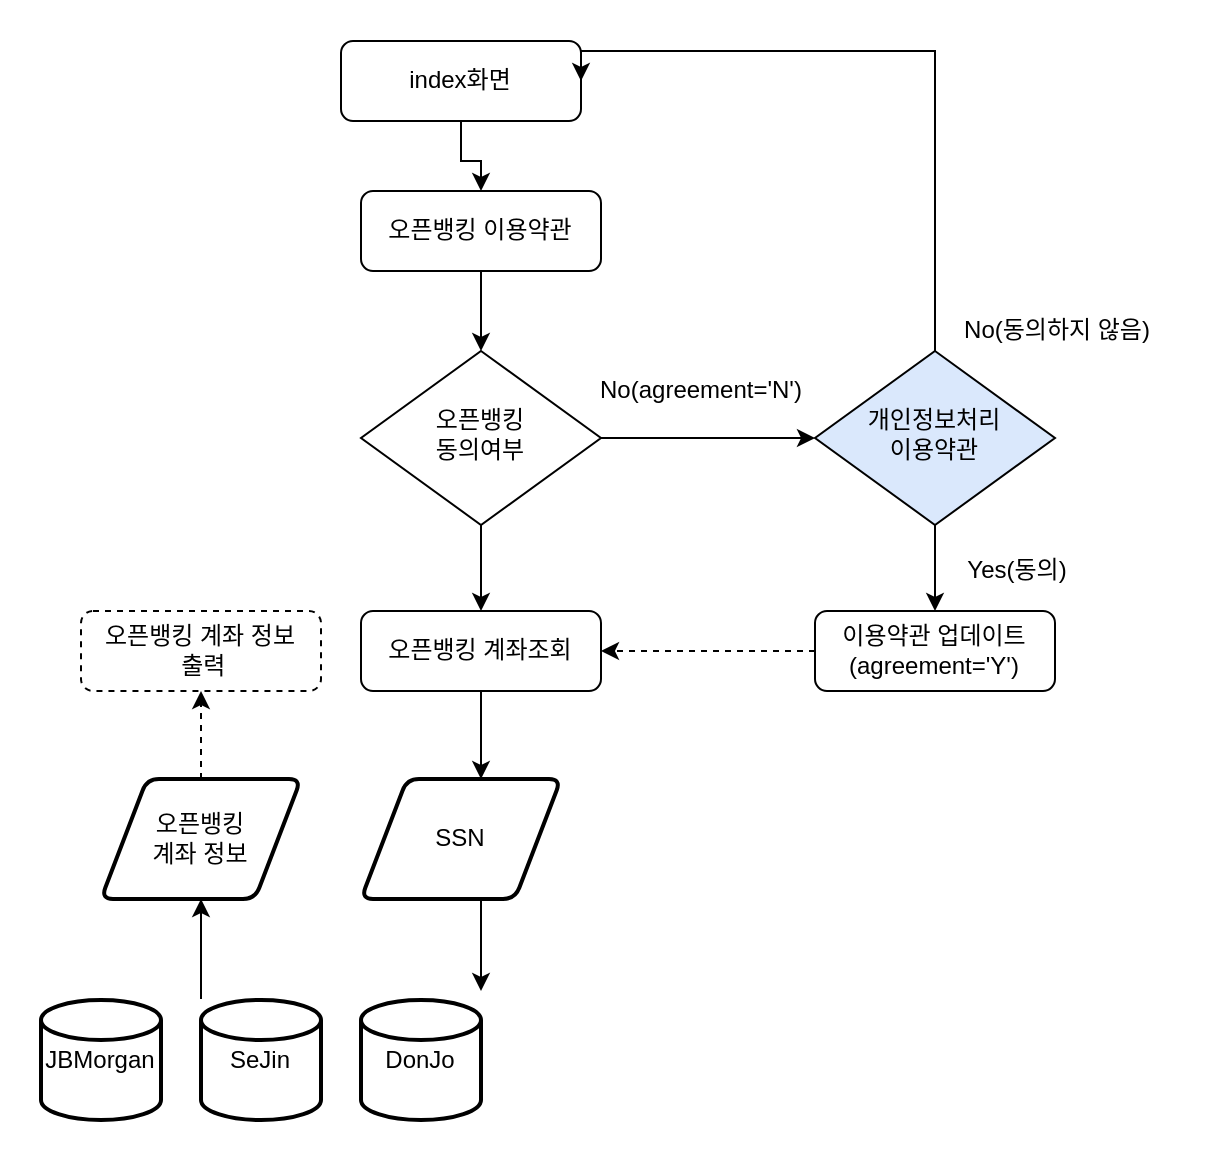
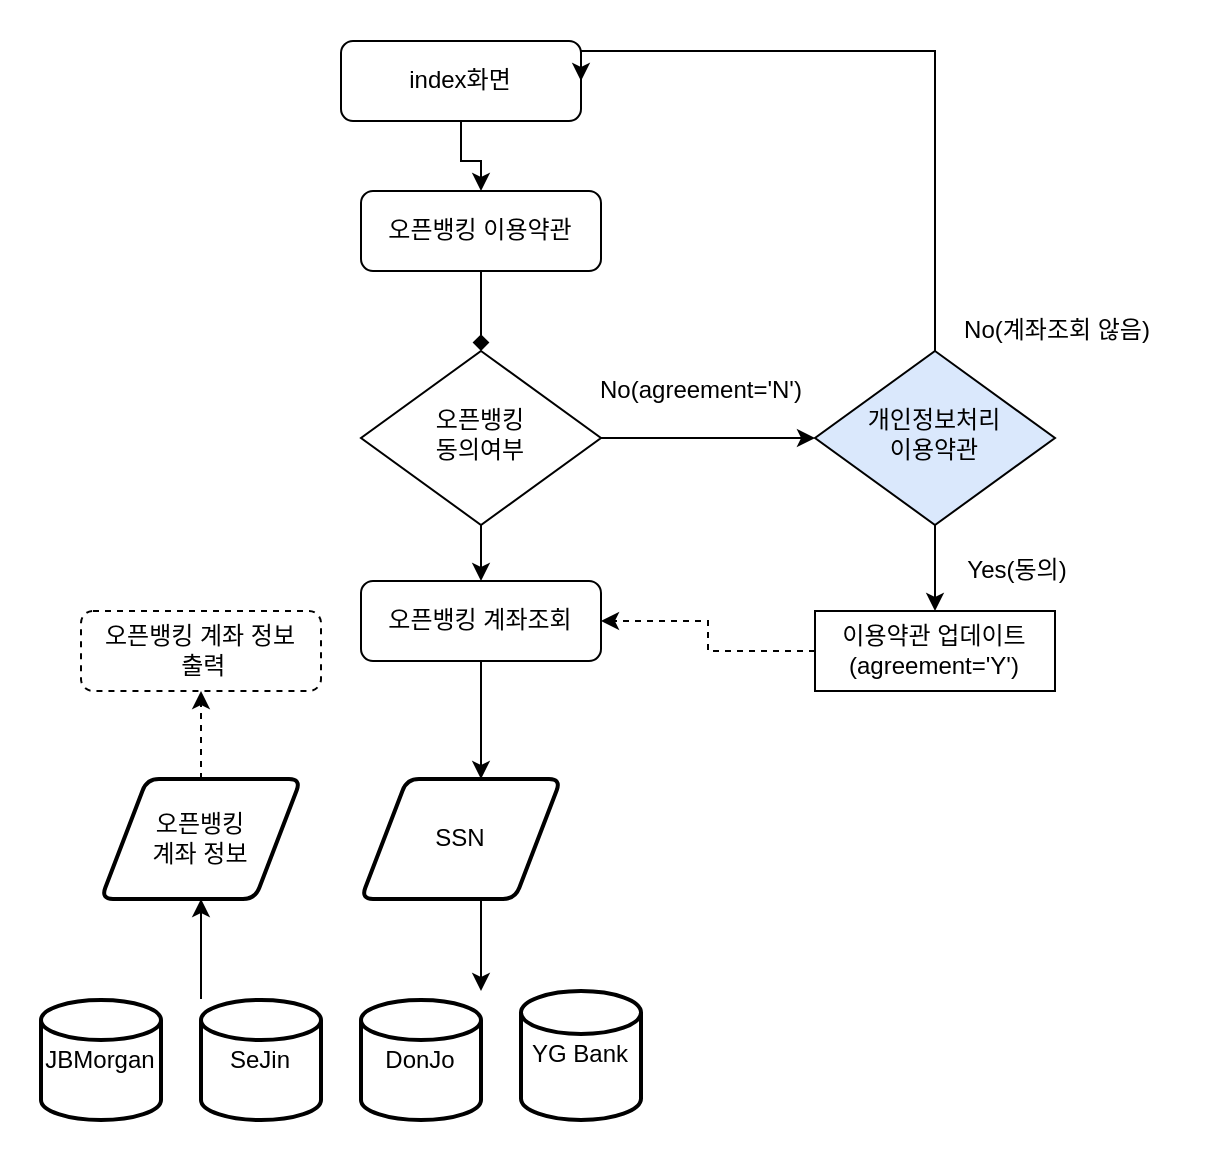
(1058, 331) -> (1058, 331)
(481, 336) -> (481, 335)
(481, 651) -> (481, 621)
(935, 651) -> (935, 651)
none -> (581, 1056)
